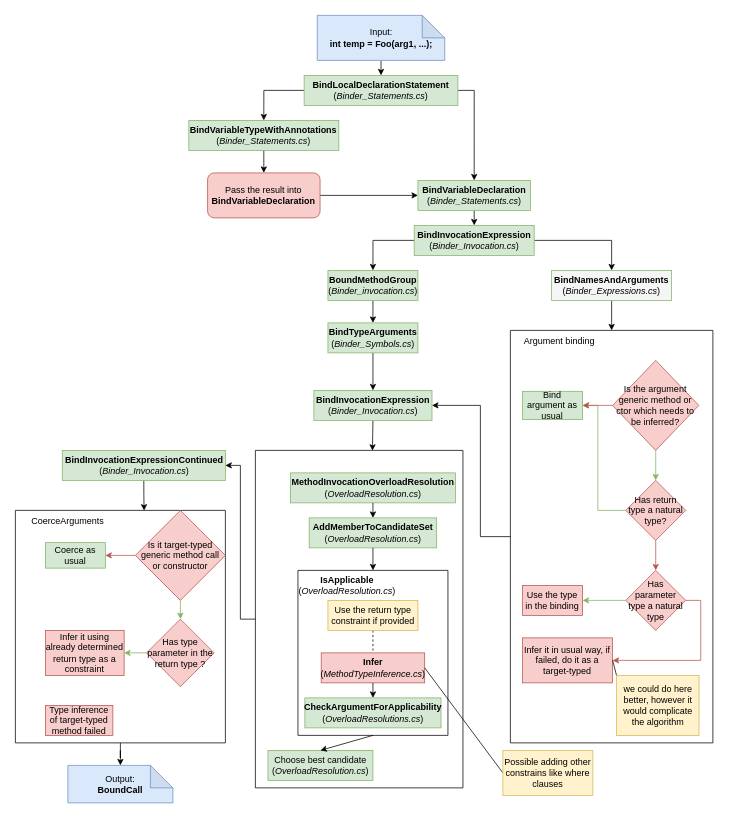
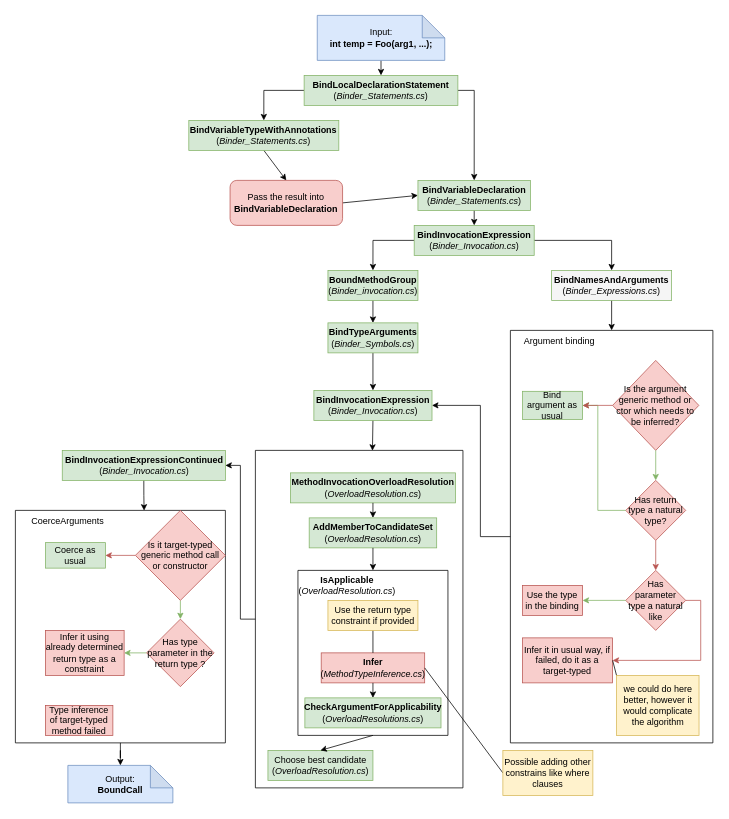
(264, 195) -> (286, 203)
(656, 600) -> (656, 600)
(373, 642) -> (373, 642)
